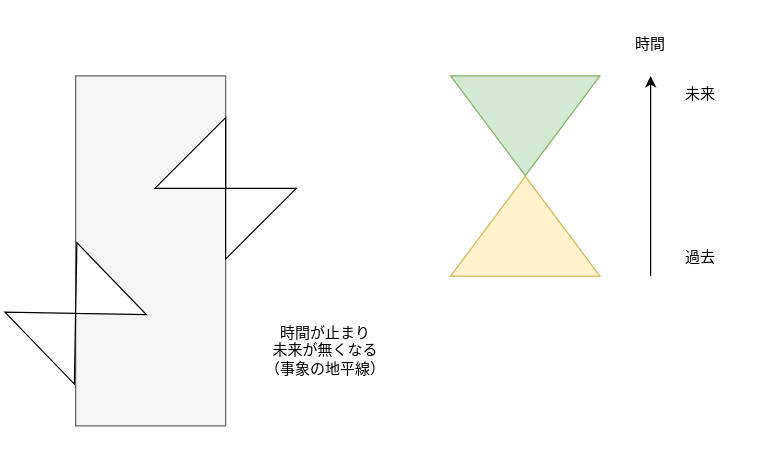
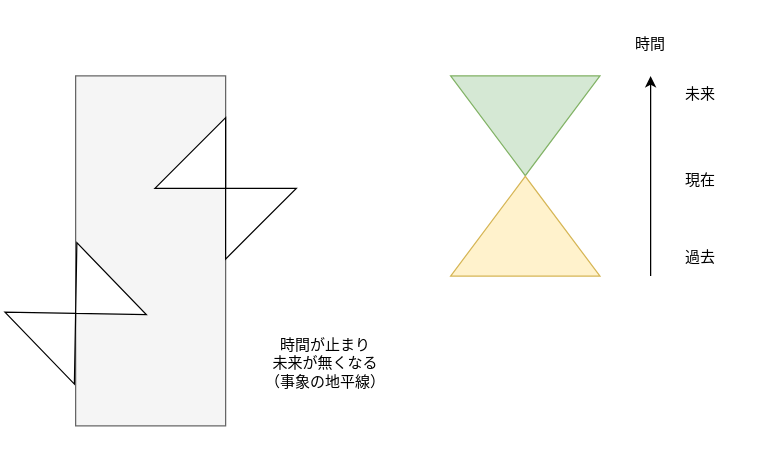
none -> (701, 181)
(326, 351) -> (326, 363)
